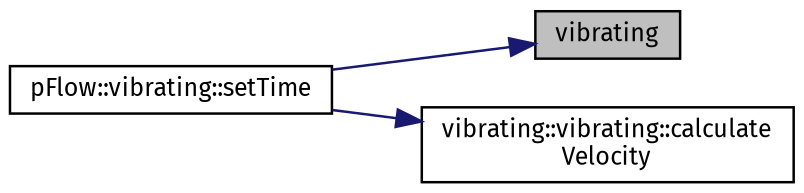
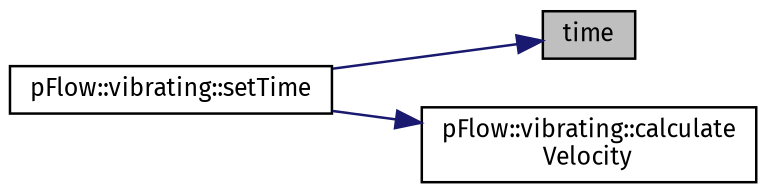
(608, 35) -> (589, 35)
(608, 145) -> (589, 145)
